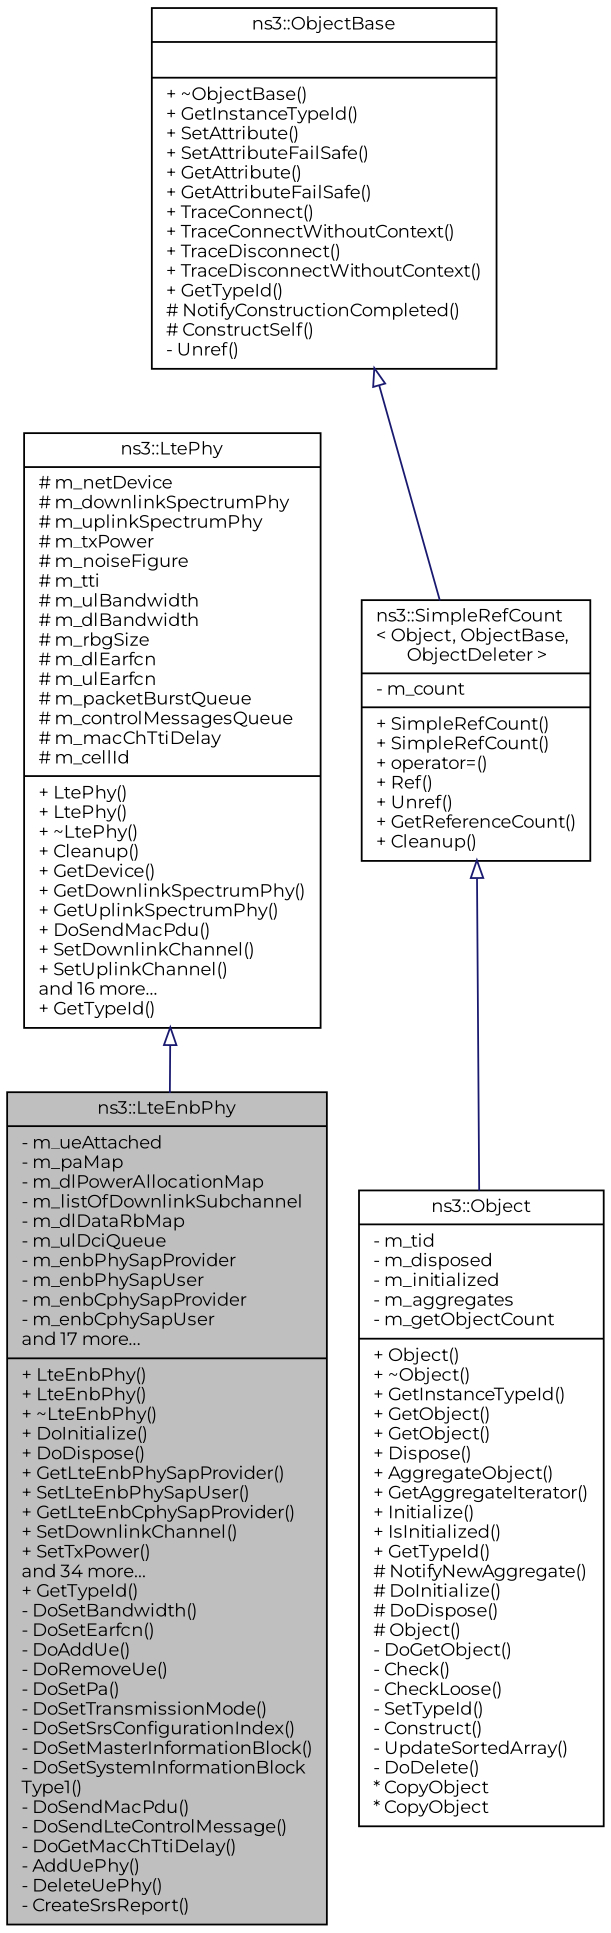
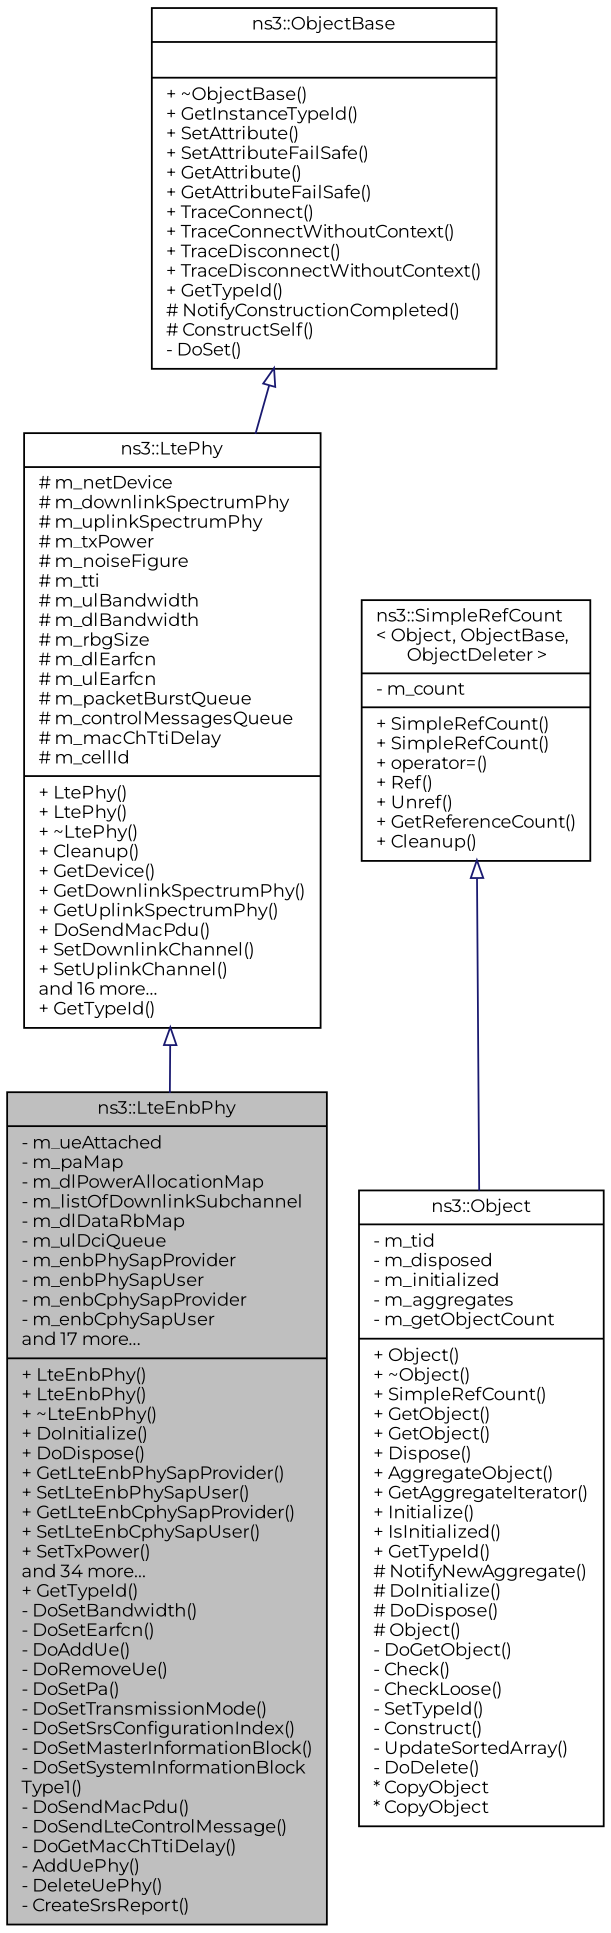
(203, 350) -> (205, 350)
(410, 493) -> (262, 410)
(470, 1395) -> (460, 1395)
(129, 1532) -> (141, 1532)
